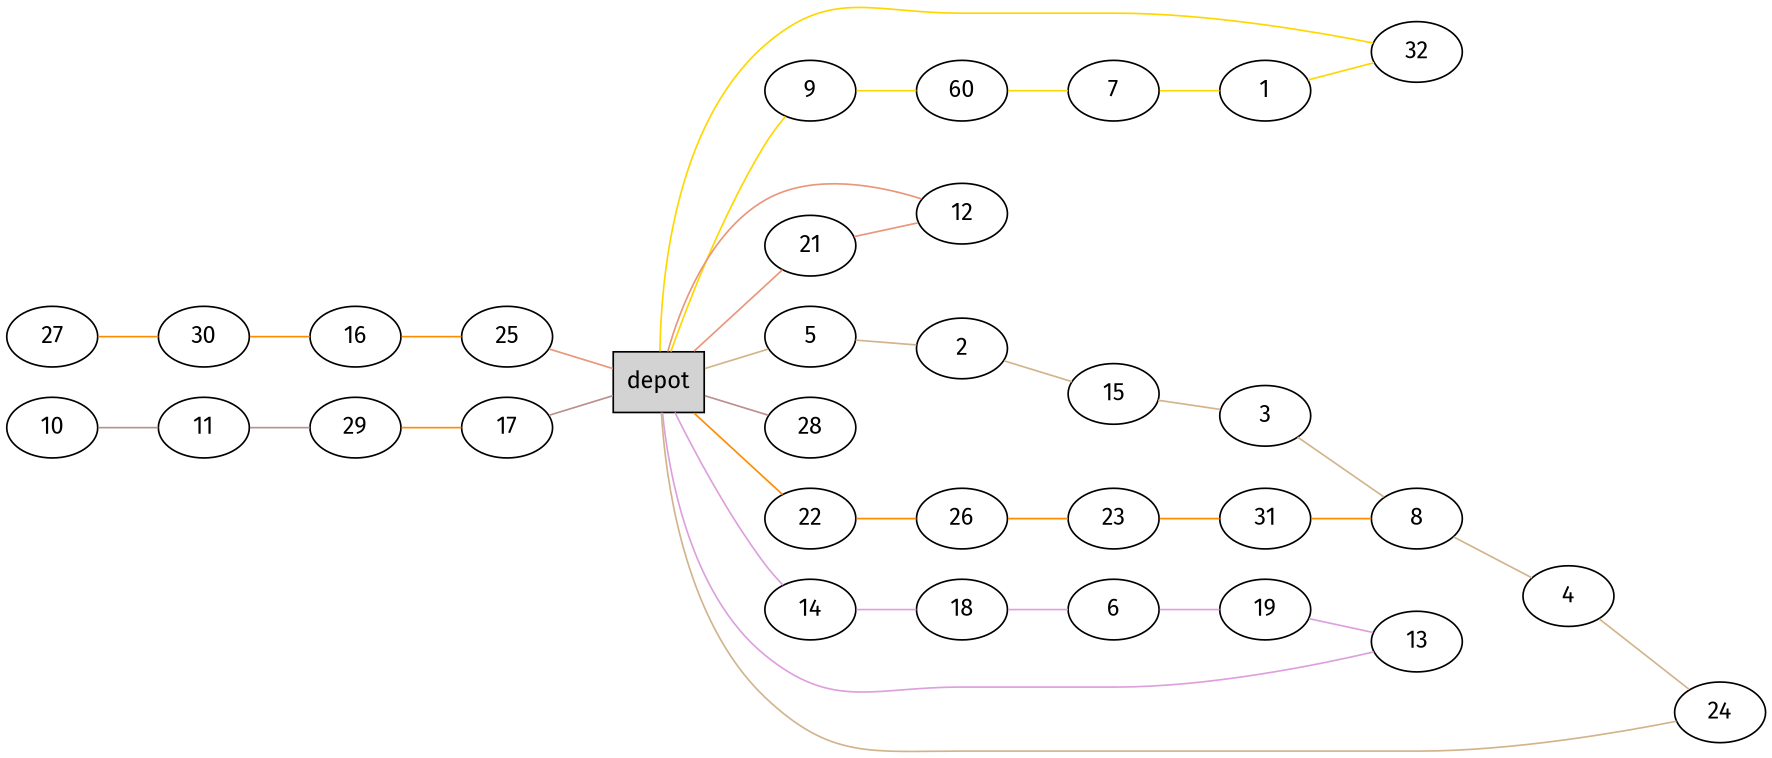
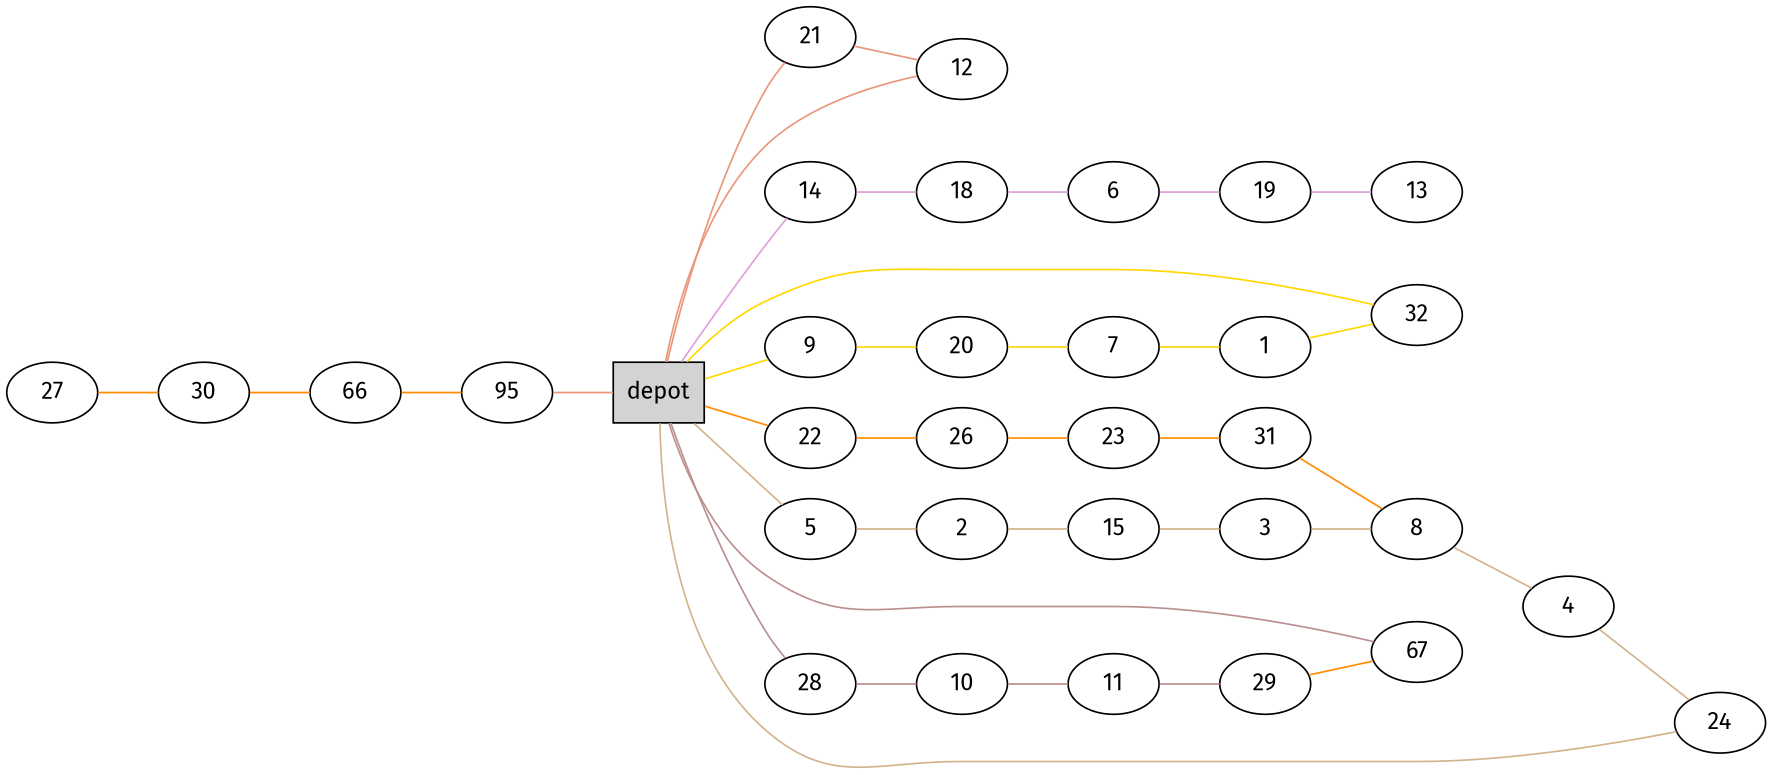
(962, 91) -> (962, 347)
(355, 337) -> (355, 393)
(507, 337) -> (507, 393)
(507, 428) -> (1417, 652)
none -> (886, 684)
(932, 688) -> none
